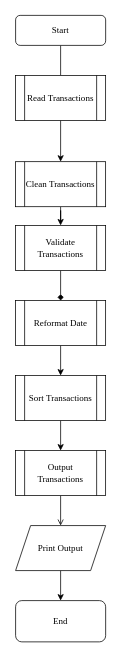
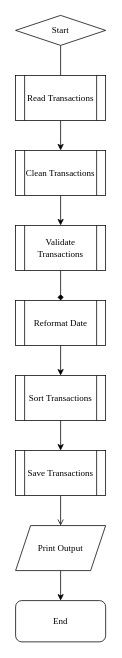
(60, 30) -> (60, 30)
(60, 184) -> (60, 173)
(60, 473) -> (60, 473)
